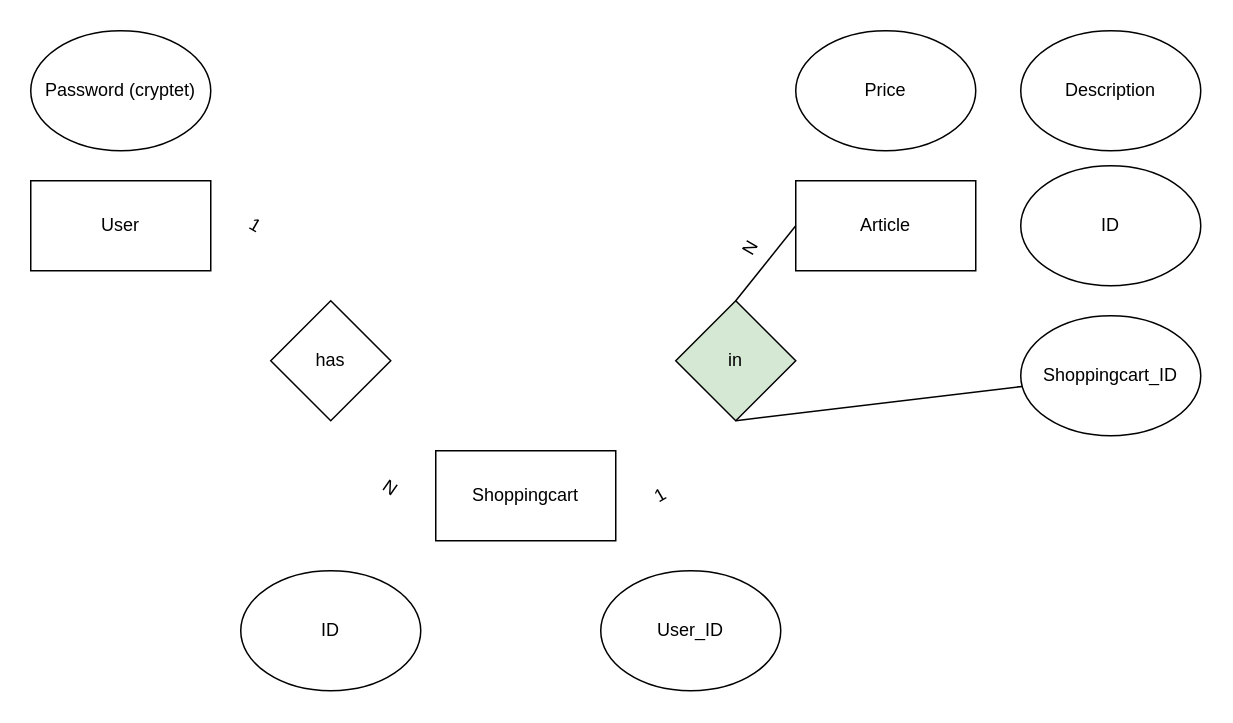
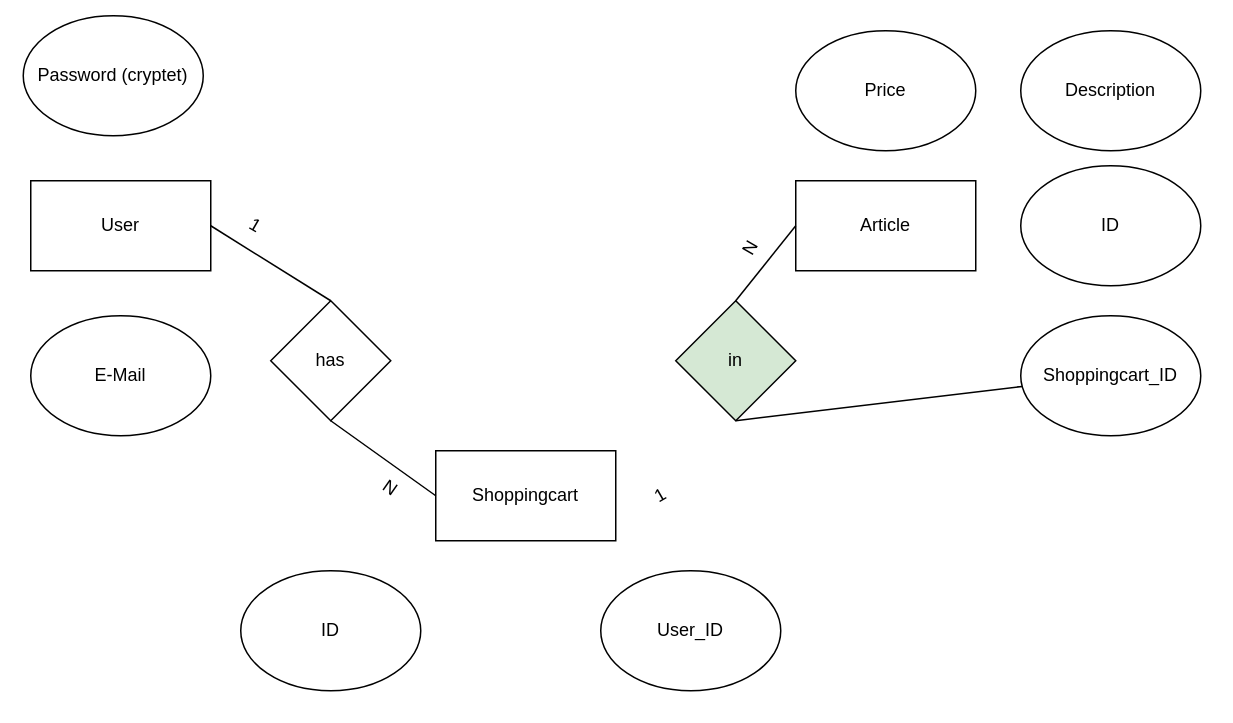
(121, 91) -> (113, 76)
none -> (271, 264)
none -> (121, 376)
none -> (384, 459)
